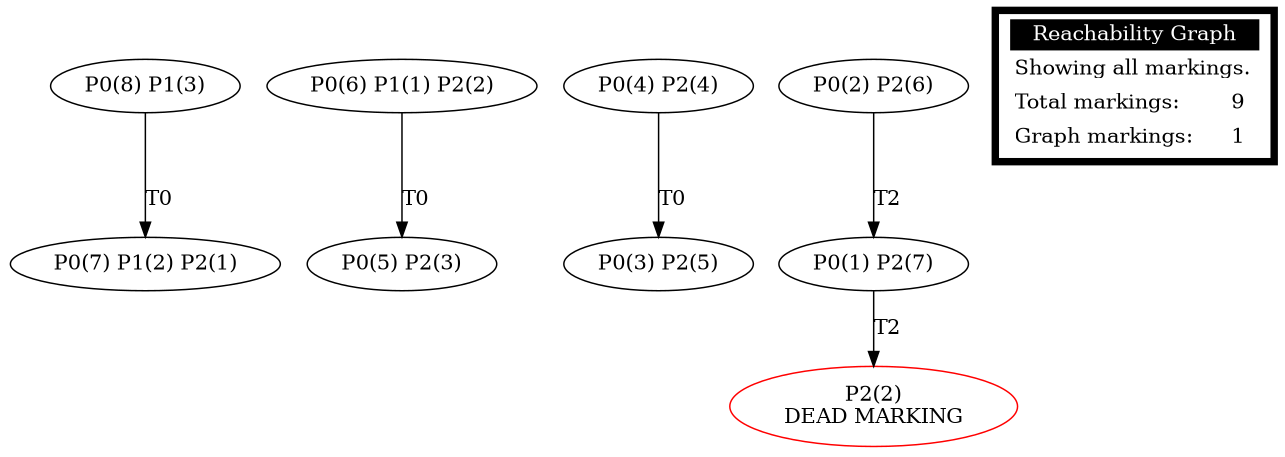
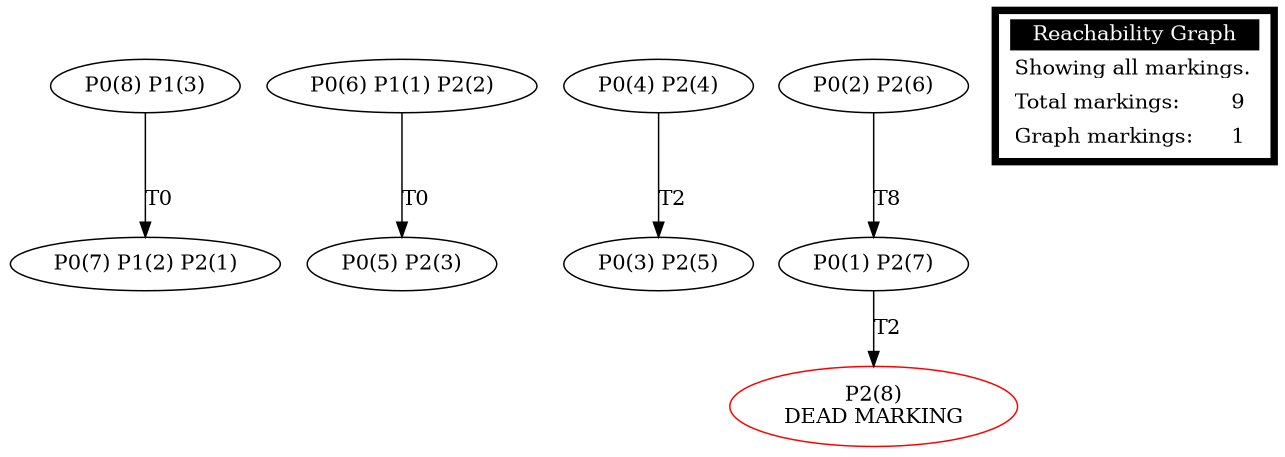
(673, 200) -> (673, 200)
(888, 200) -> (888, 200)
(874, 406) -> (874, 406)
